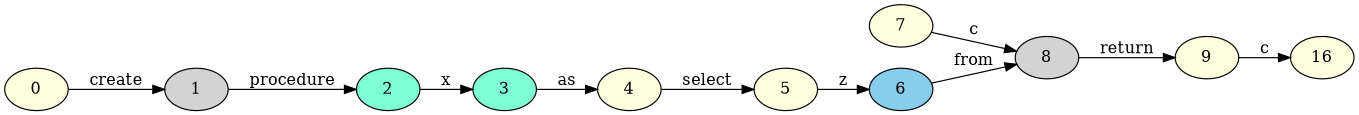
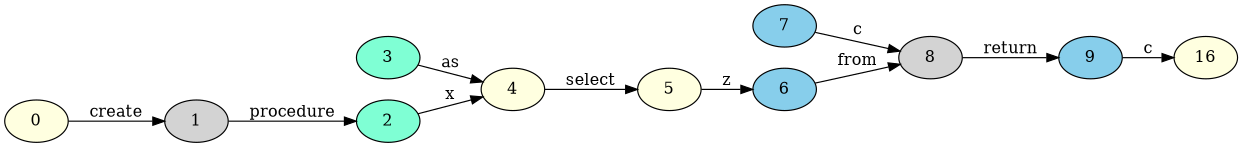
(901, 26) -> (785, 26)
(1207, 58) -> (1091, 58)
(440, 89) -> (445, 107)
